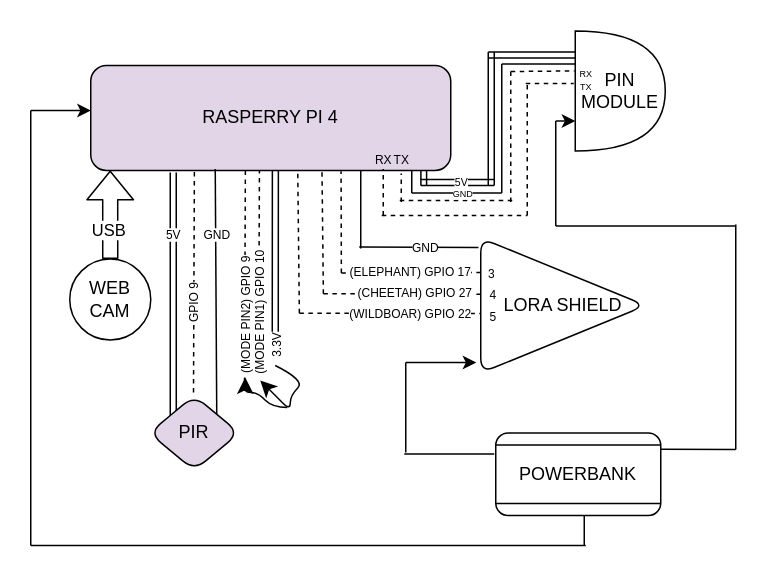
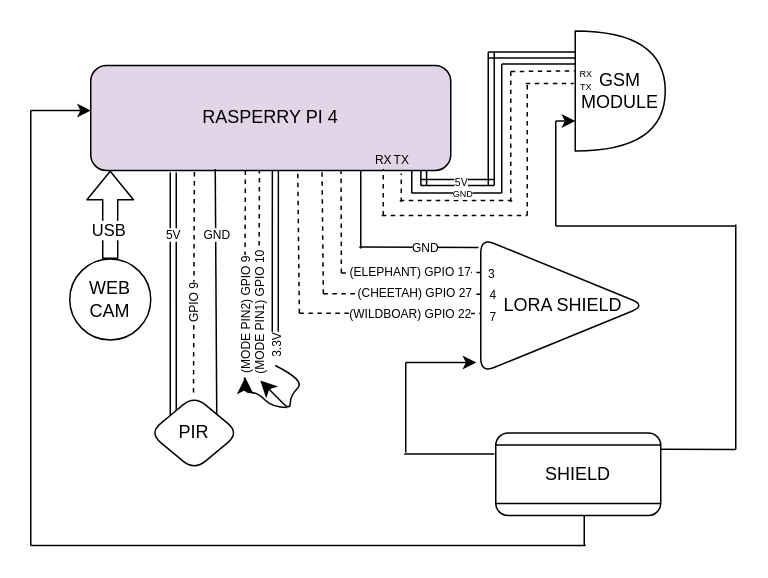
(620, 91) -> (620, 91)
(494, 317) -> (494, 317)
(194, 433) -> (194, 433)
(578, 475) -> (578, 475)
